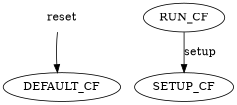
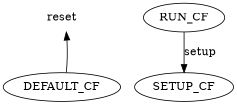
(57, 48) -> (67, 56)
